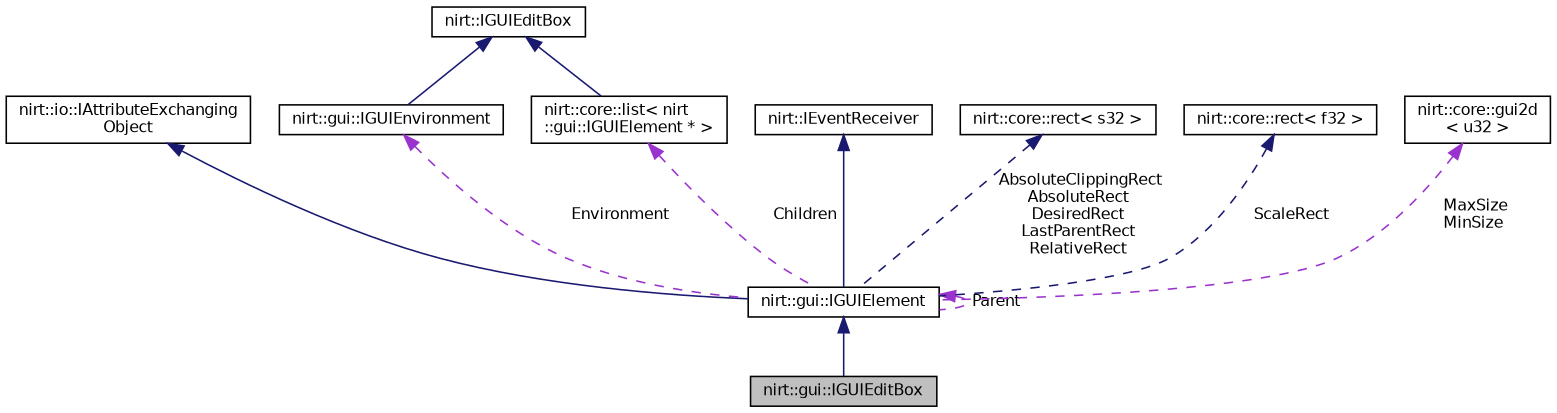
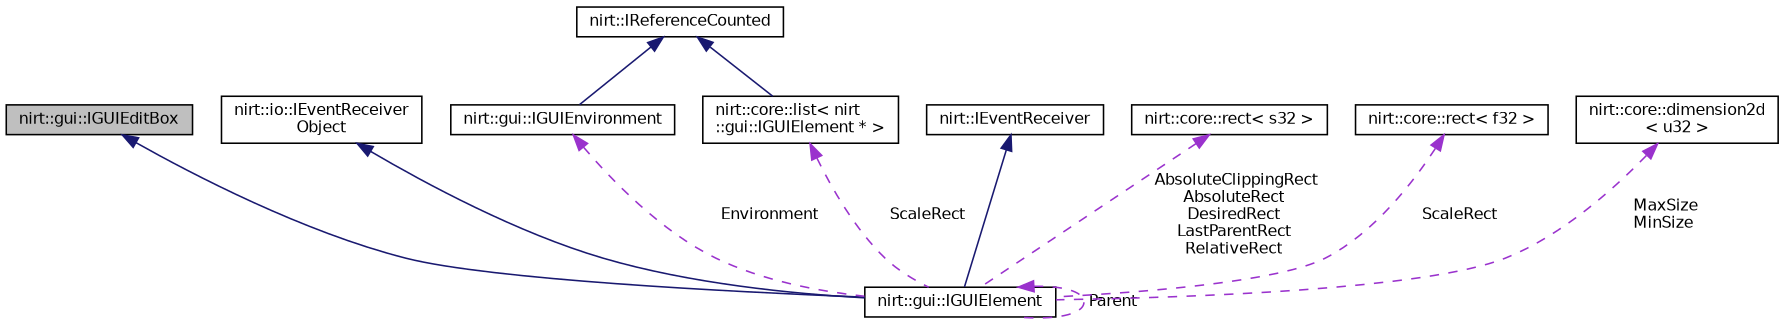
(509, 22) -> (680, 22)
(128, 120) -> (322, 120)
(1478, 120) -> (1677, 120)
(803, 215) -> (926, 215)
(945, 216) -> (1089, 215)
(1129, 272) -> (1270, 275)
(844, 355) -> (488, 272)
